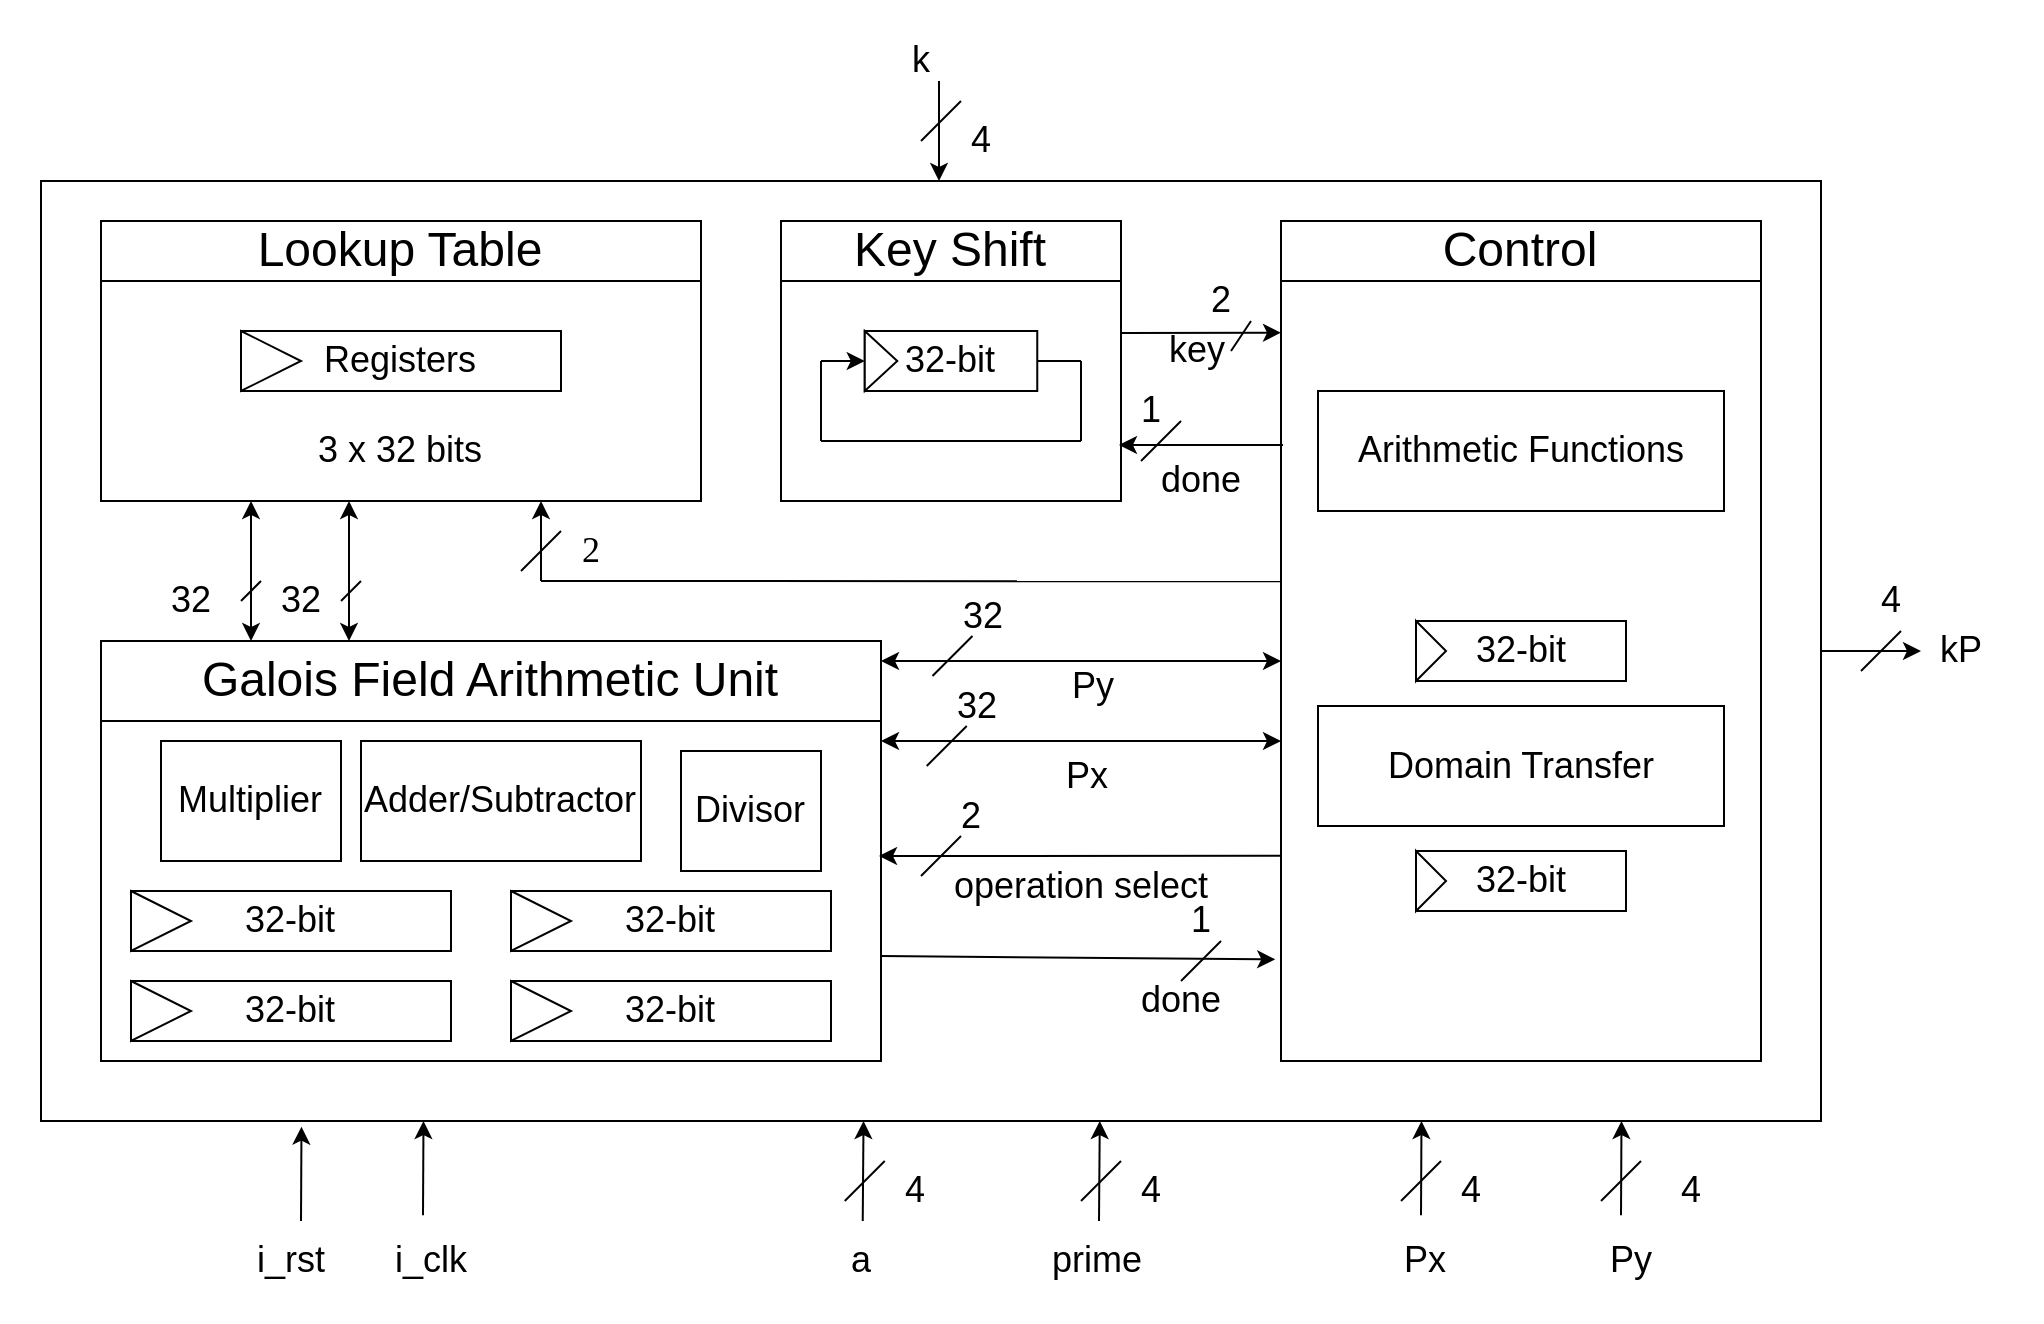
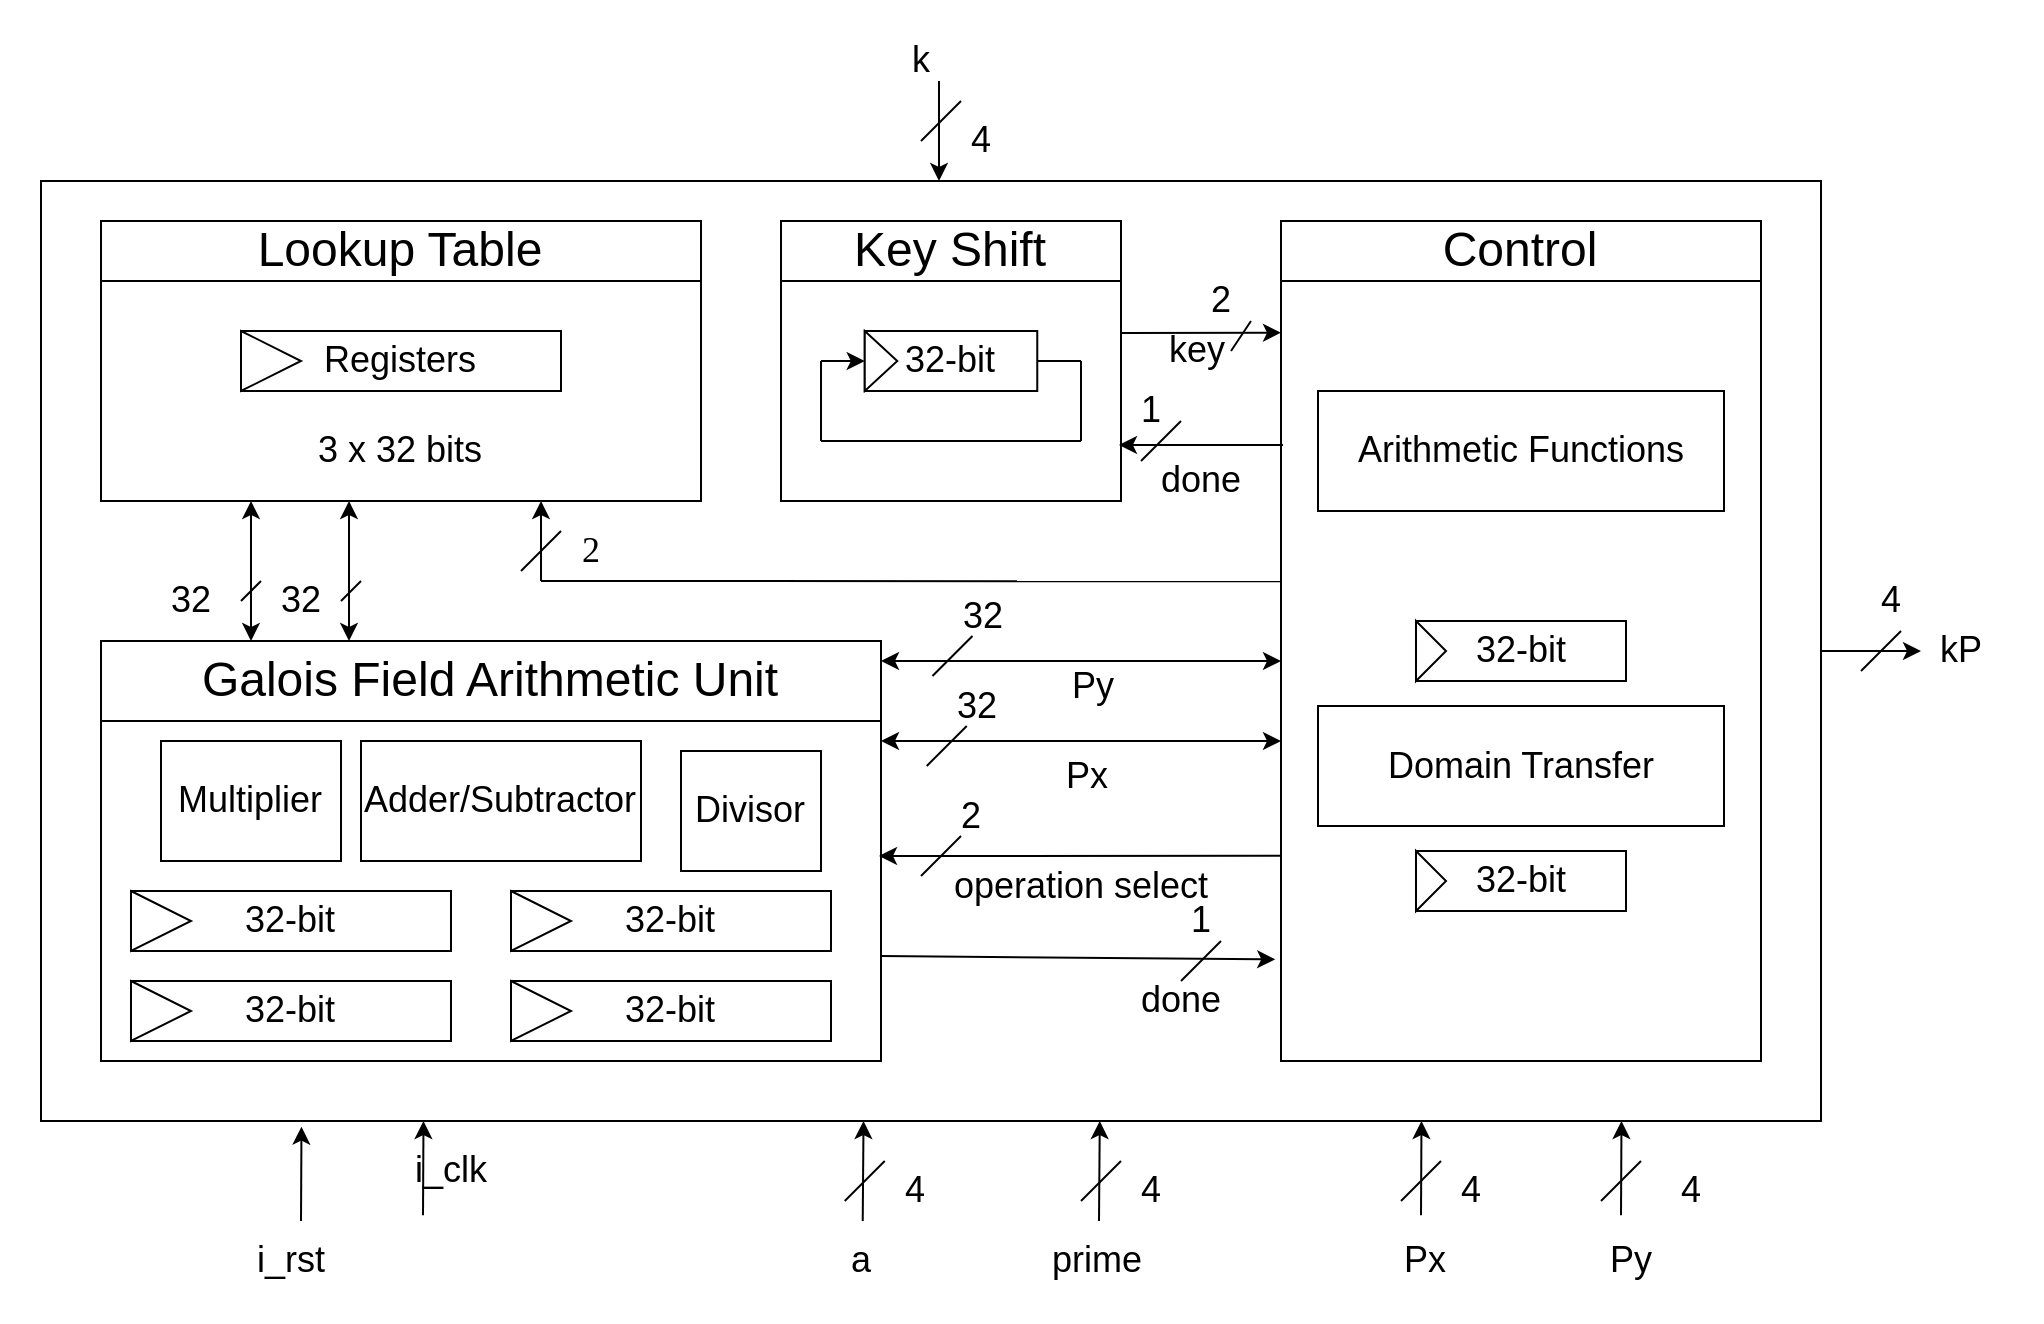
(431, 1261) -> (451, 1171)
